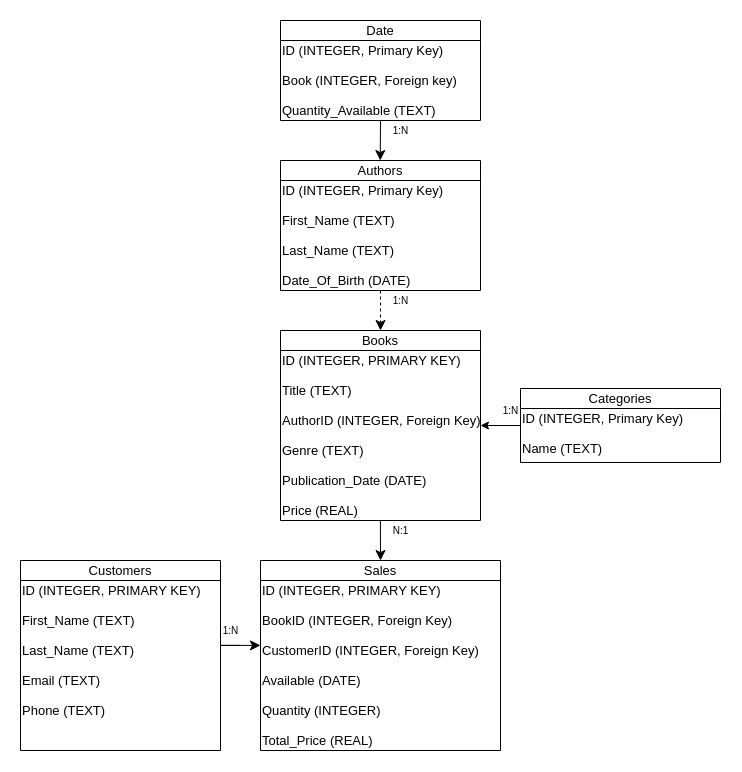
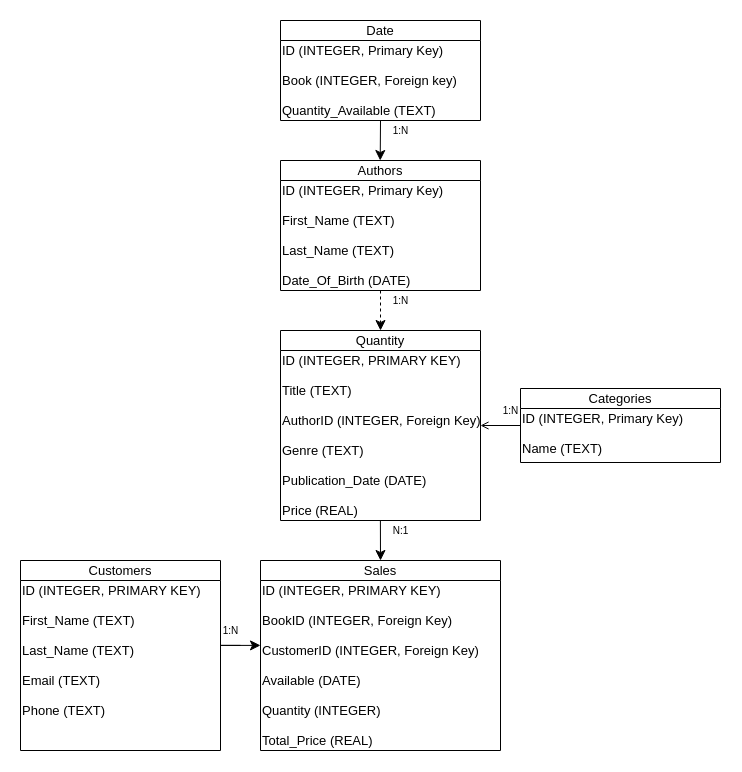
(381, 341) -> (381, 341)
(489, 426) -> (487, 426)
